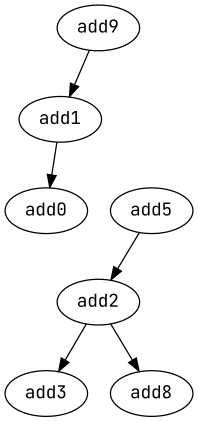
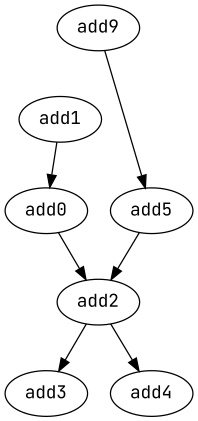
(82, 67) -> (123, 113)
none -> (69, 251)
(152, 394) -> (152, 394)
